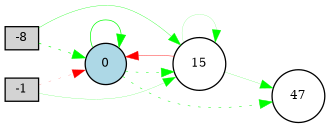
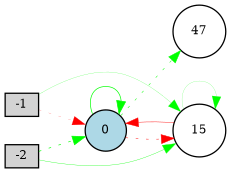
(22, 38) -> (22, 156)
(143, 72) -> (143, 139)
(243, 78) -> none
